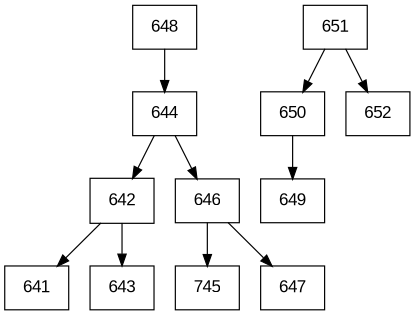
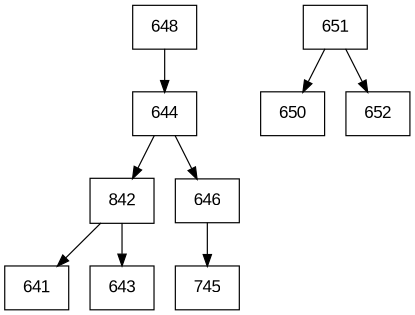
(122, 201) -> (122, 201)
(293, 201) -> none
(293, 288) -> none
